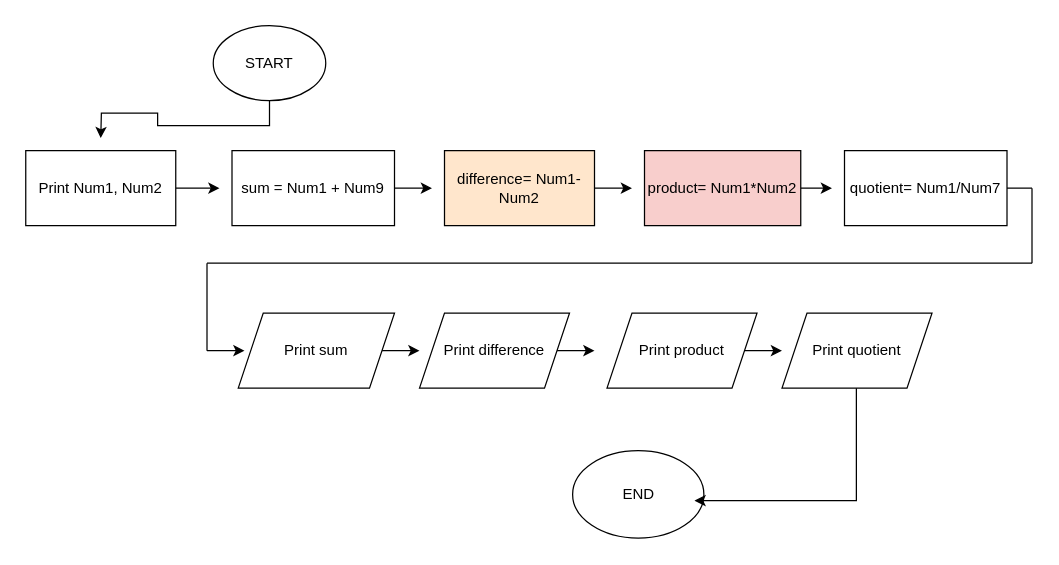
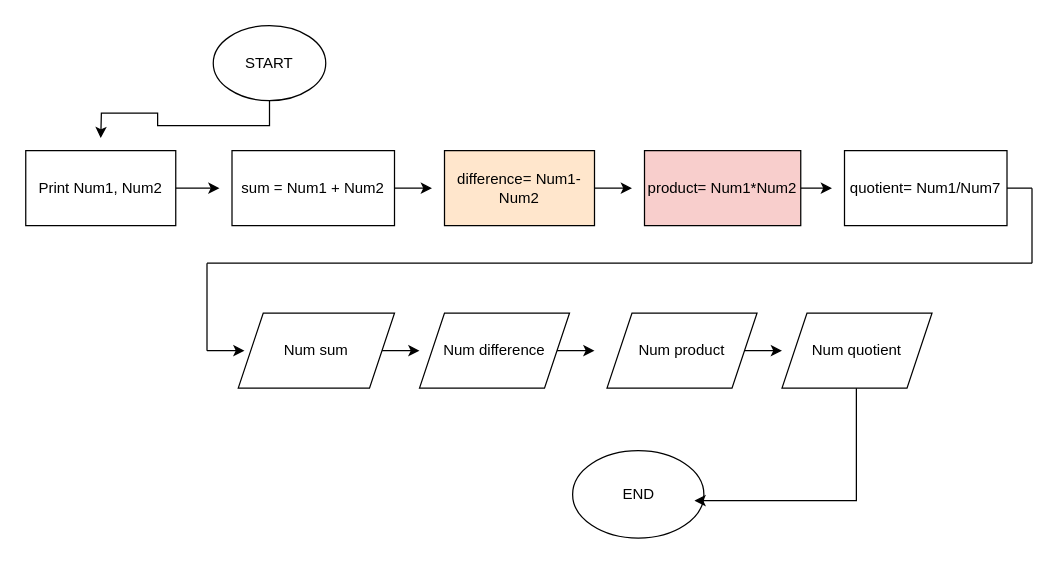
(313, 188) -> (313, 188)
(316, 351) -> (316, 351)
(494, 351) -> (494, 351)
(682, 351) -> (682, 351)
(857, 351) -> (857, 351)
